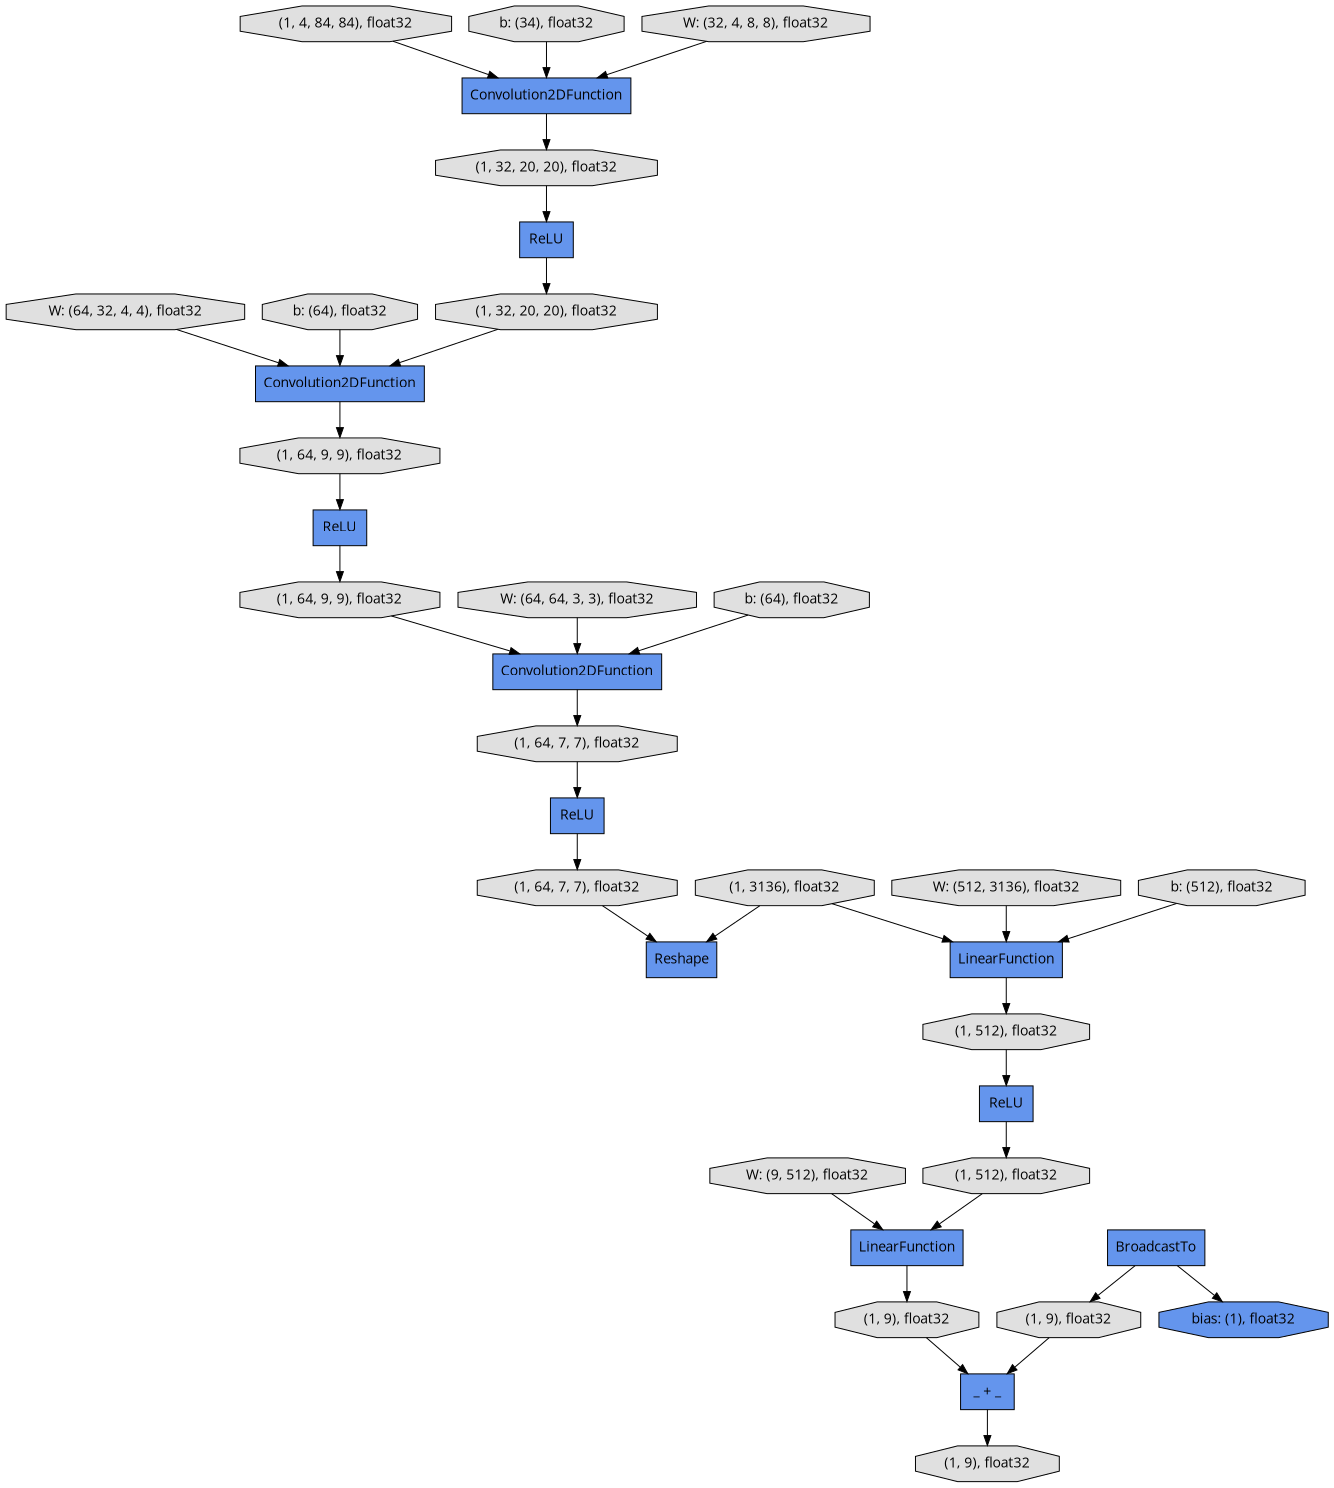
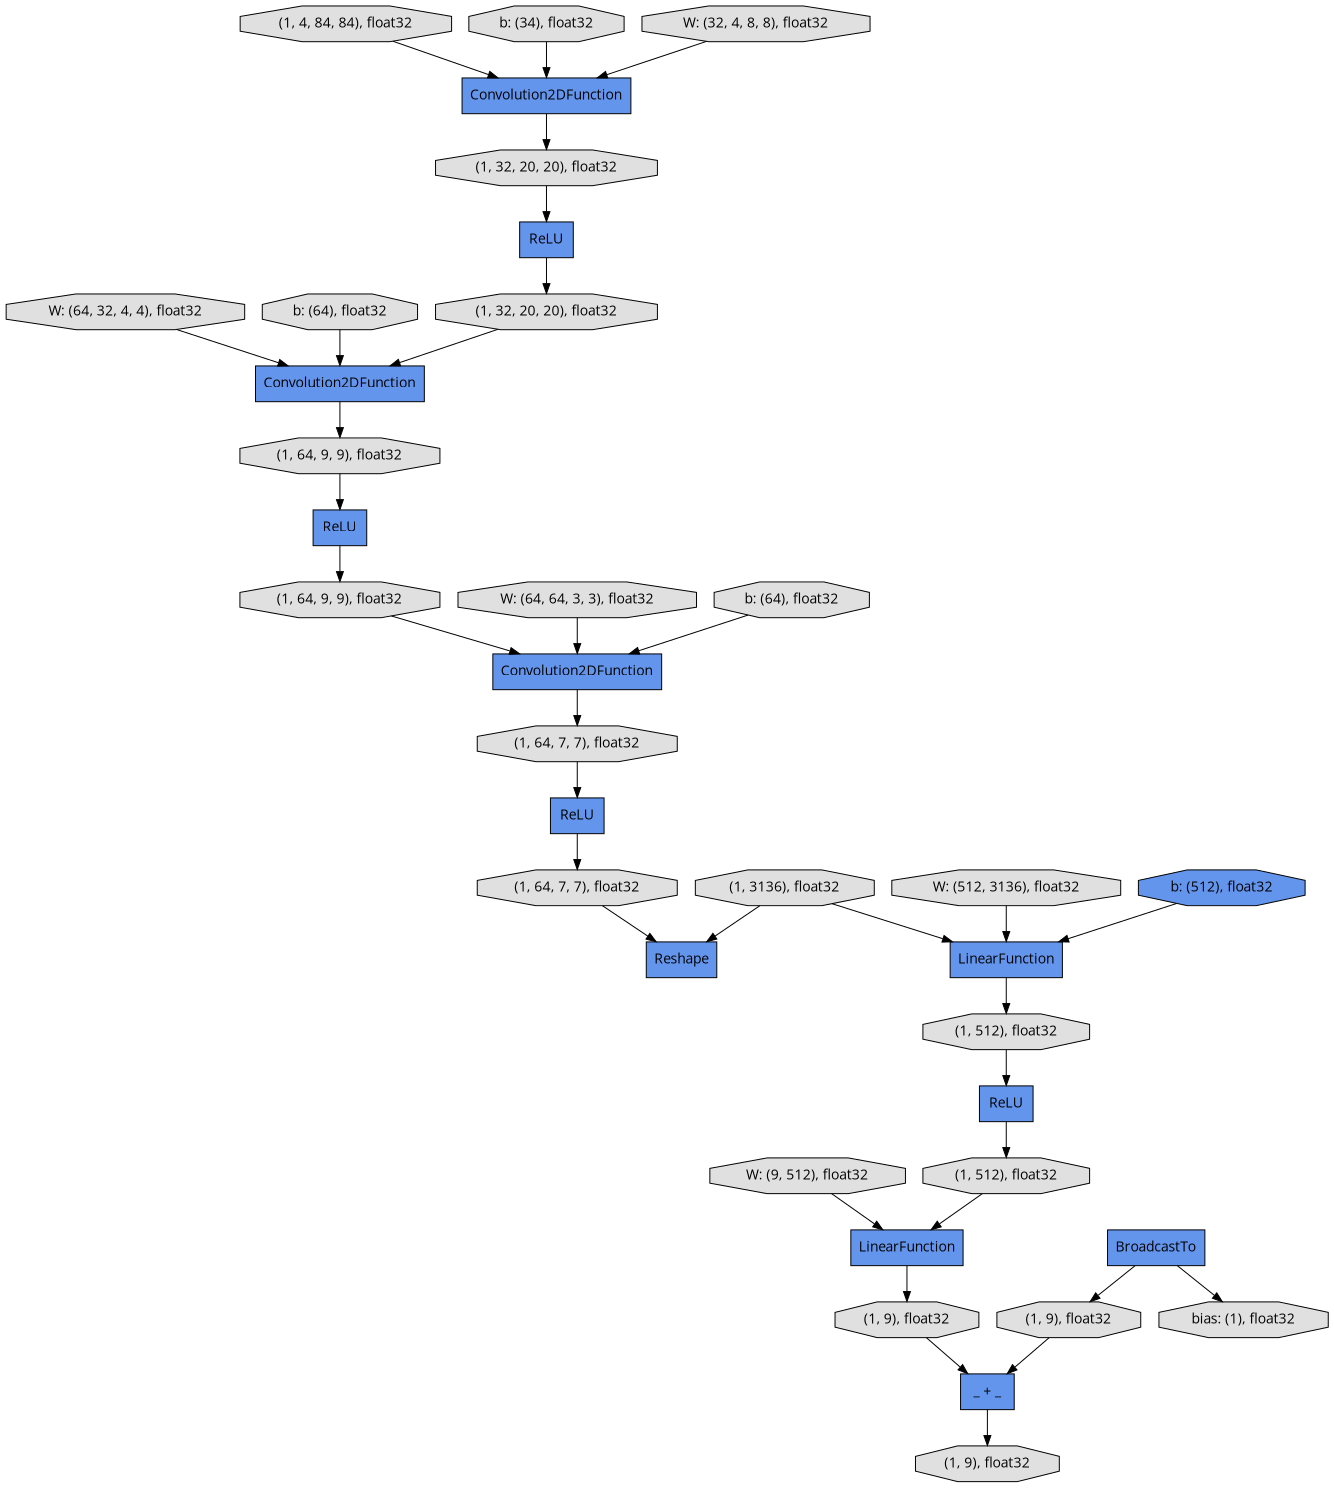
(1222, 888) -> (1222, 888)
(1244, 1320) -> (1244, 1320)
